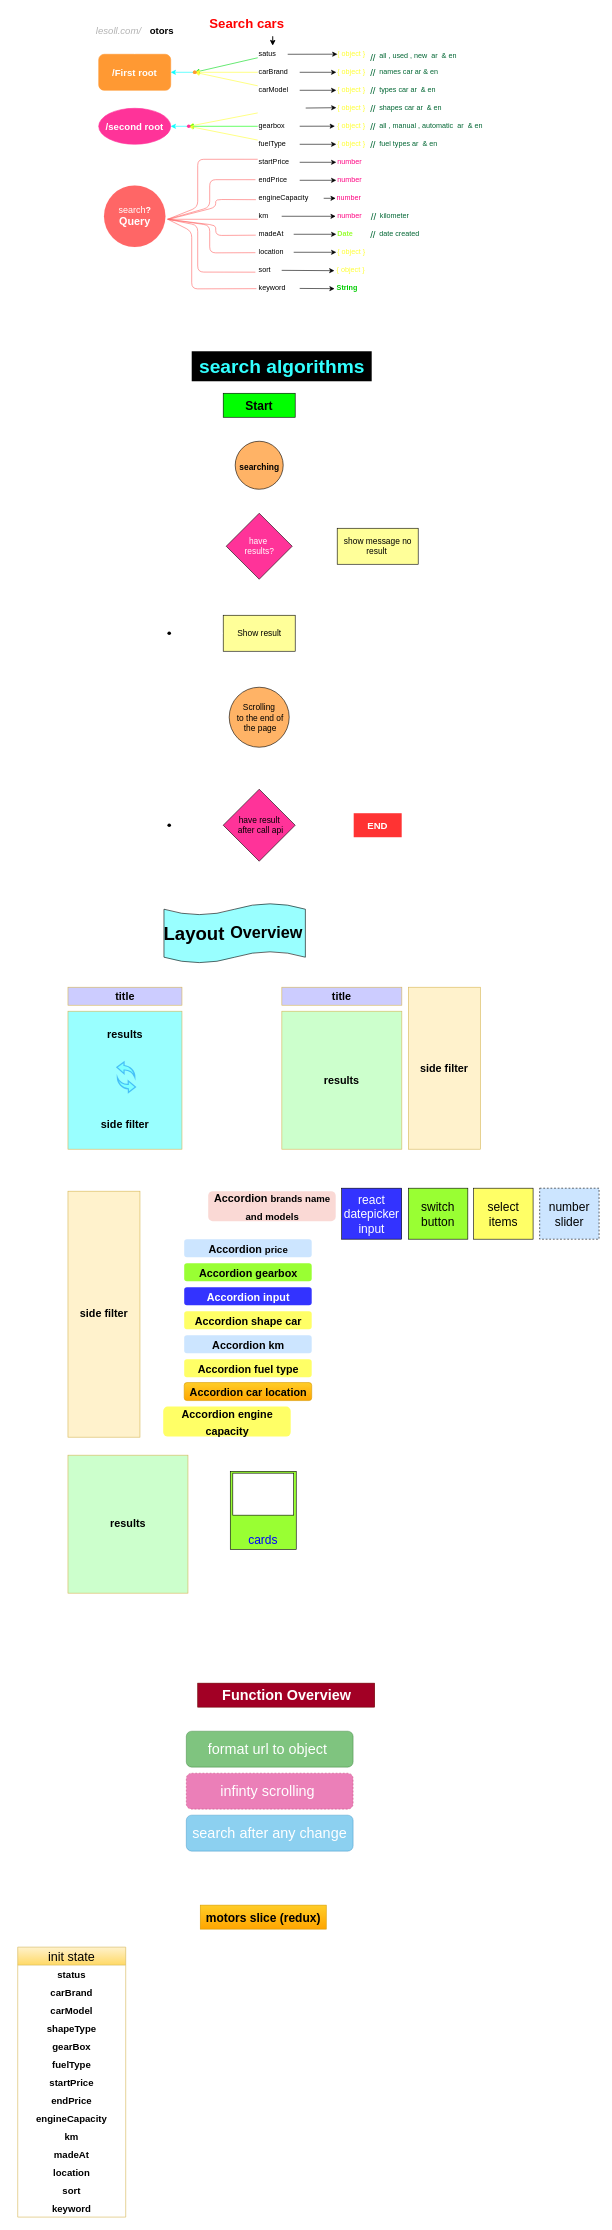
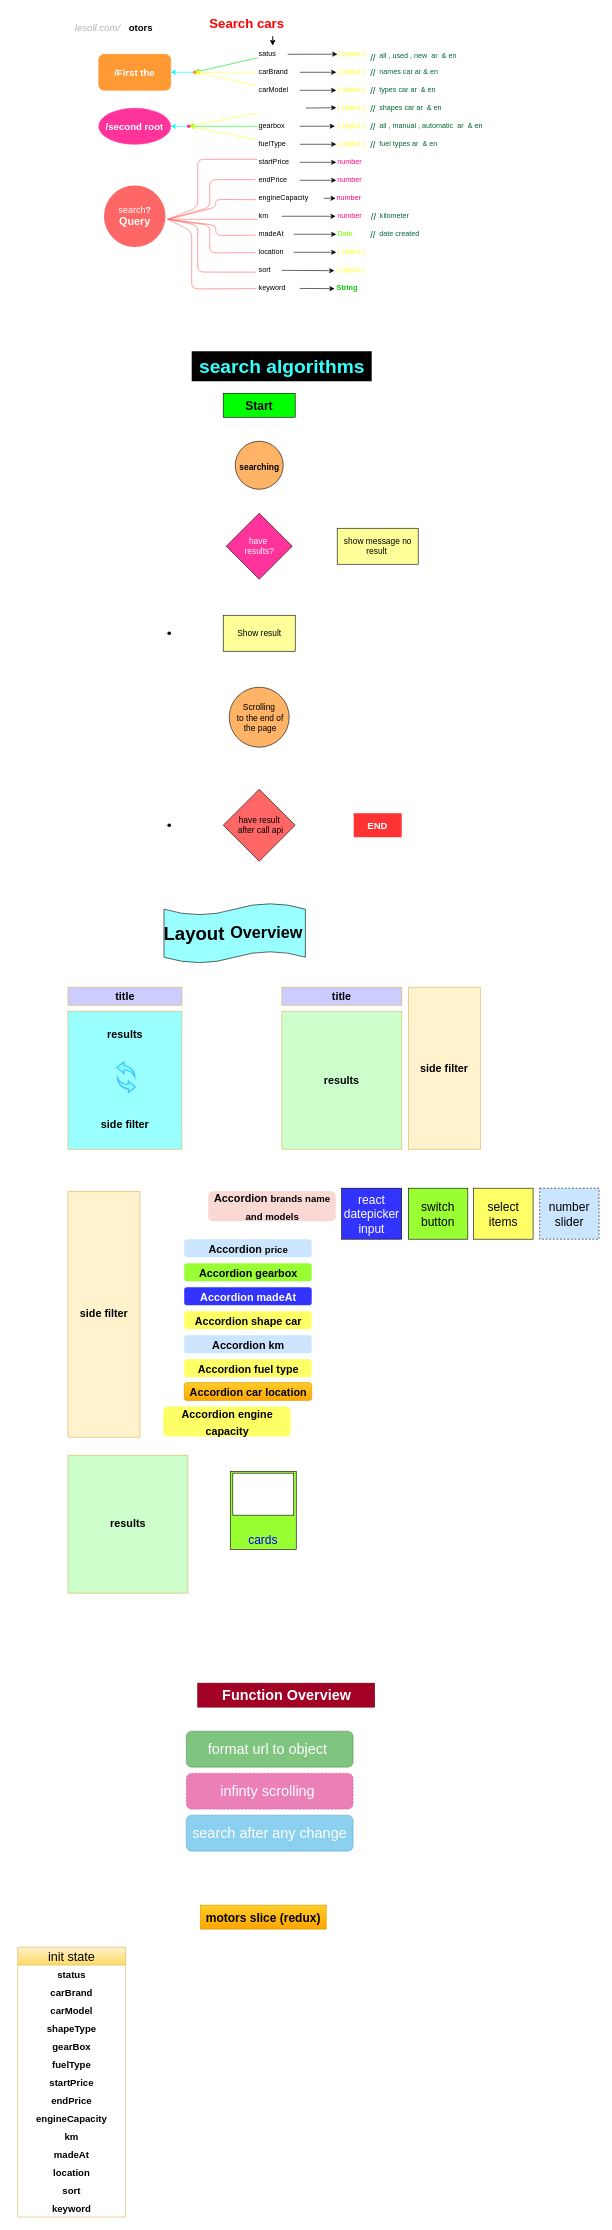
(135, 30) -> (114, 27)
(135, 72) -> (135, 72)
(259, 825) -> (259, 825)
(248, 1296) -> (248, 1296)
